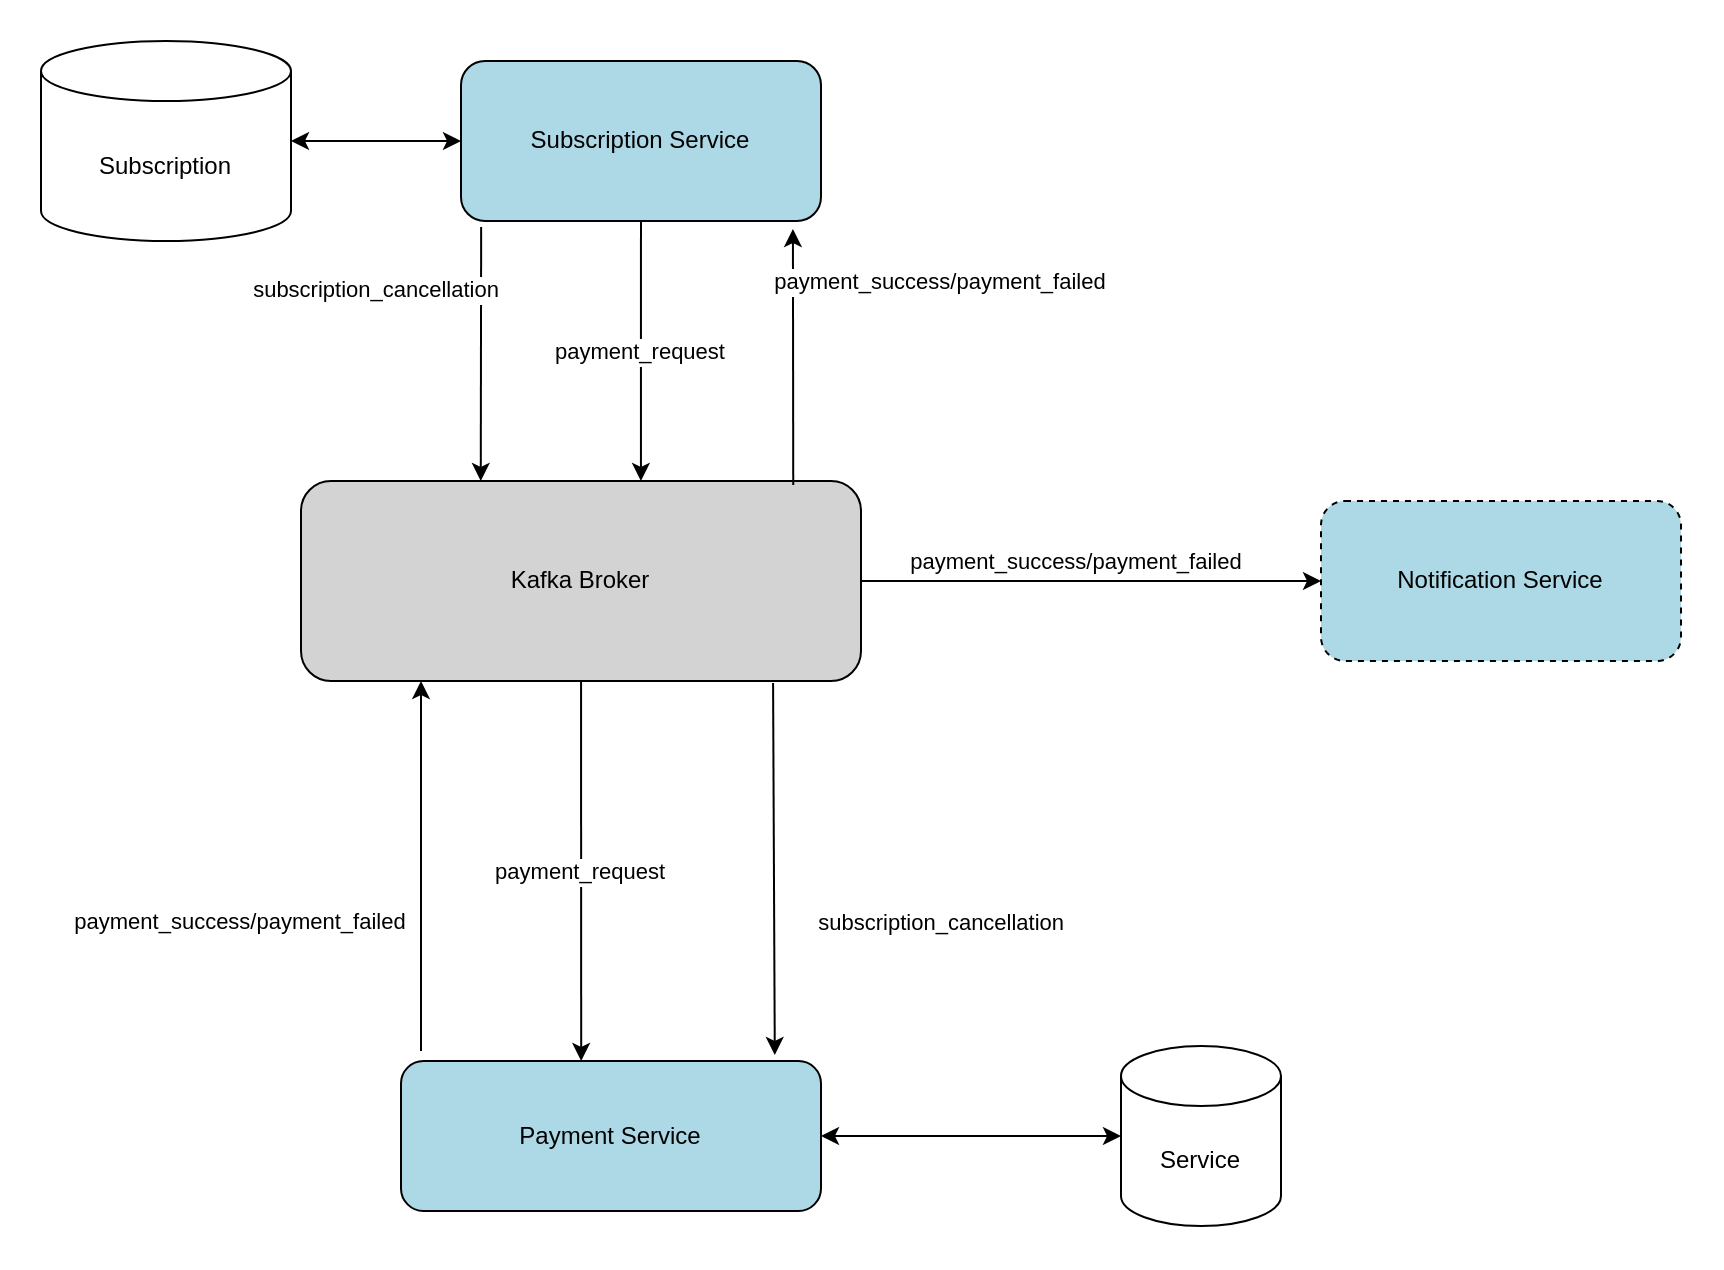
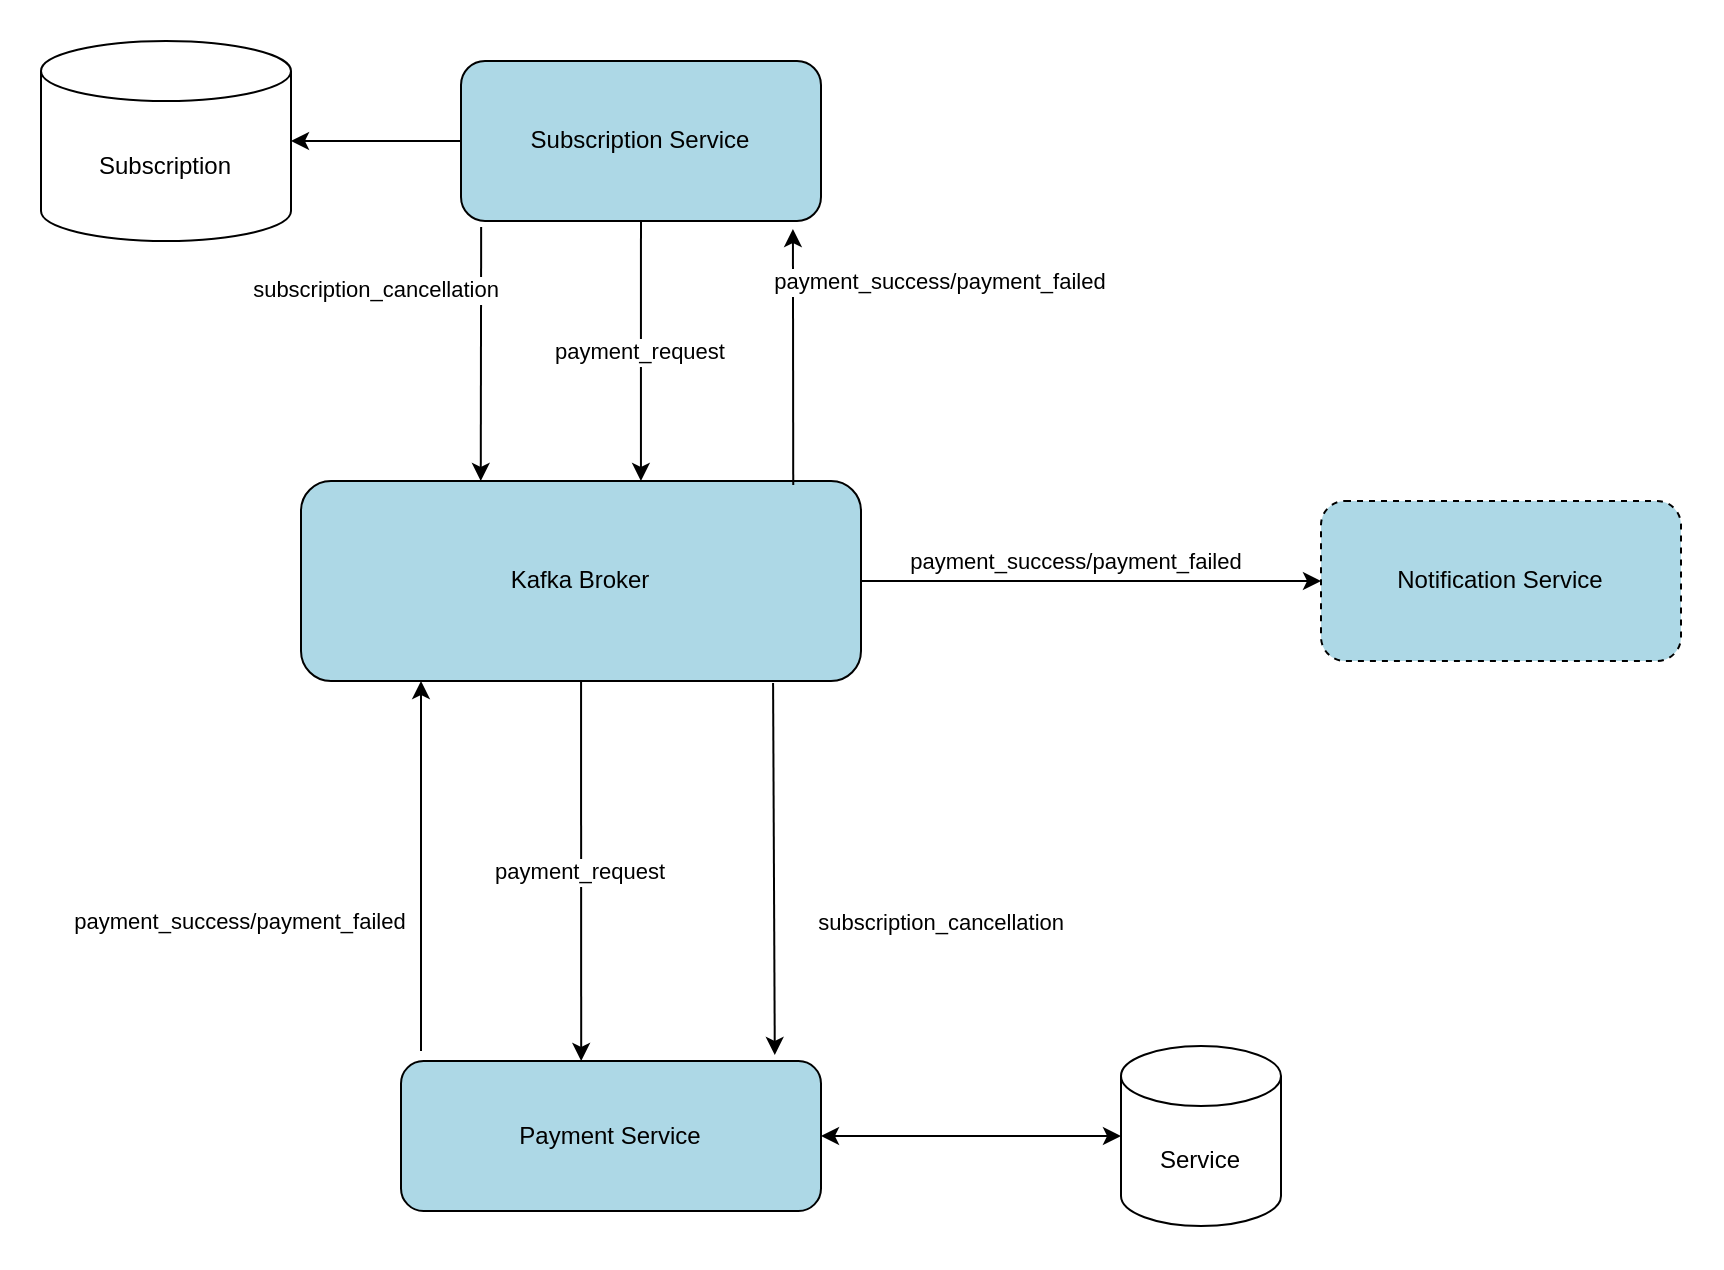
(446, 141) -> (451, 141)
(581, 581) -> (581, 581)
